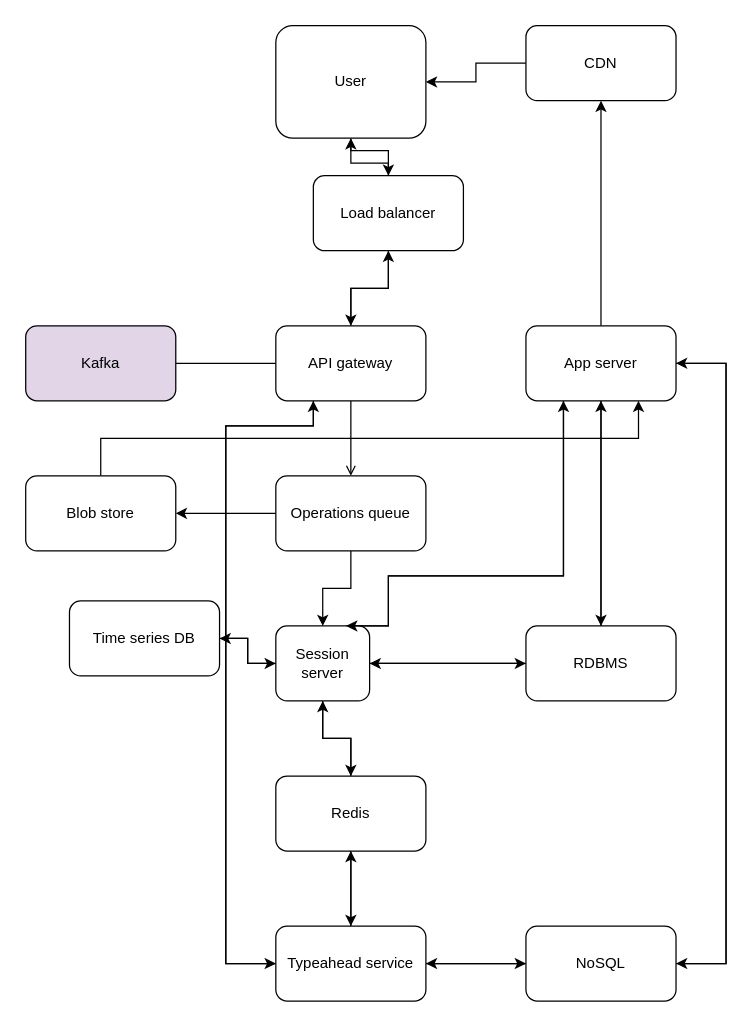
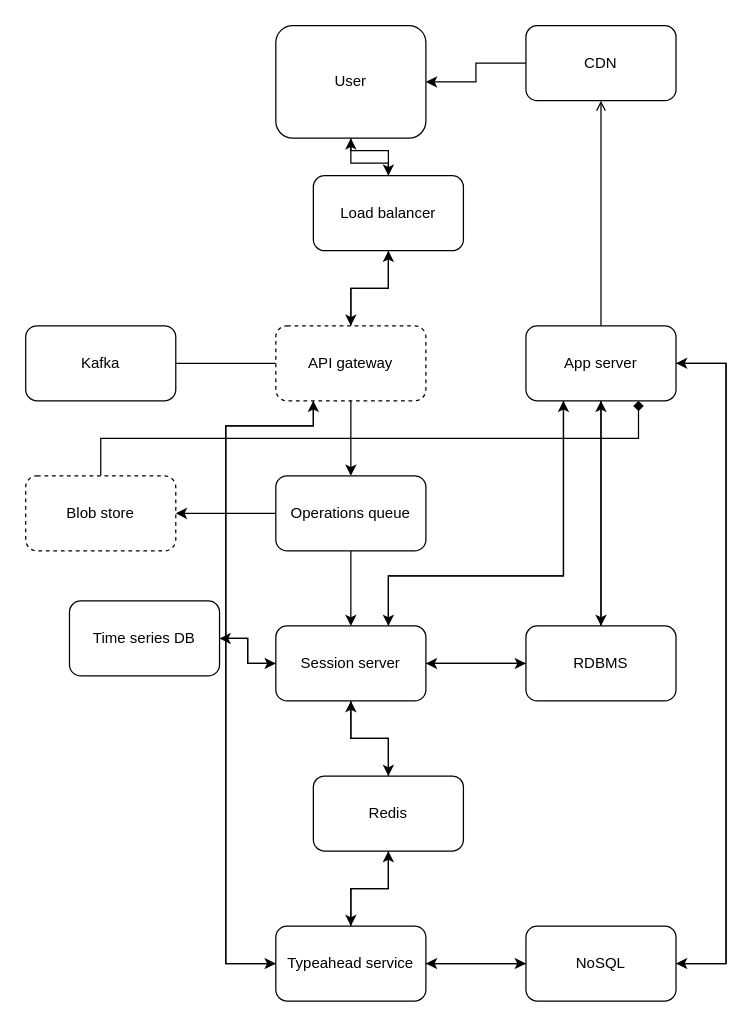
(601, 111) -> (601, 108)
(101, 363) -> (101, 363)
(351, 363) -> (351, 363)
(638, 411) -> (638, 411)
(351, 468) -> (351, 466)
(101, 513) -> (101, 513)
(323, 663) -> (351, 663)
(351, 813) -> (388, 813)
